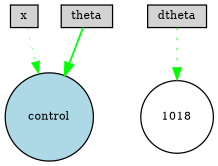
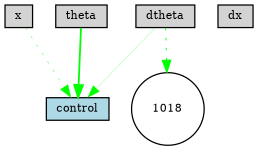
none -> (236, 16)
none -> (126, 58)
(49, 117) -> (78, 109)
